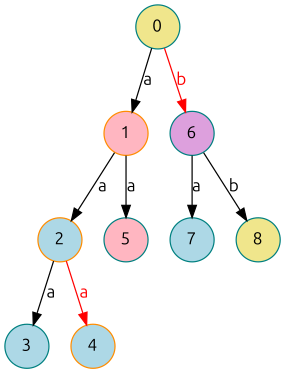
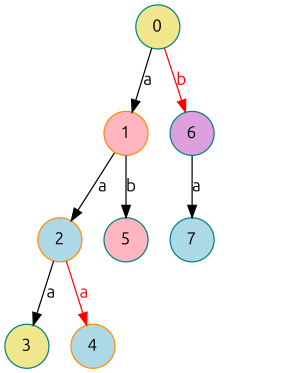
(132, 187) -> (132, 187)
(258, 240) -> none
(27, 346) -> (27, 346)
